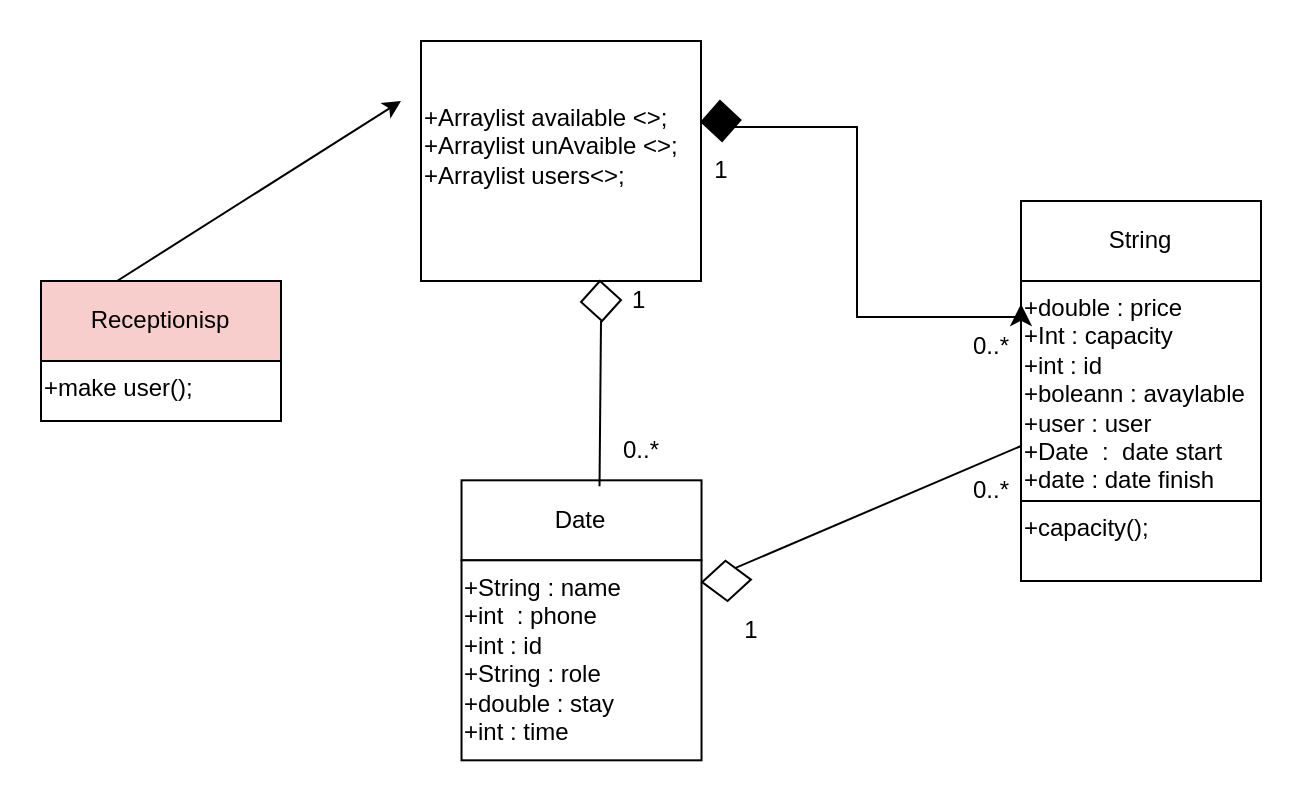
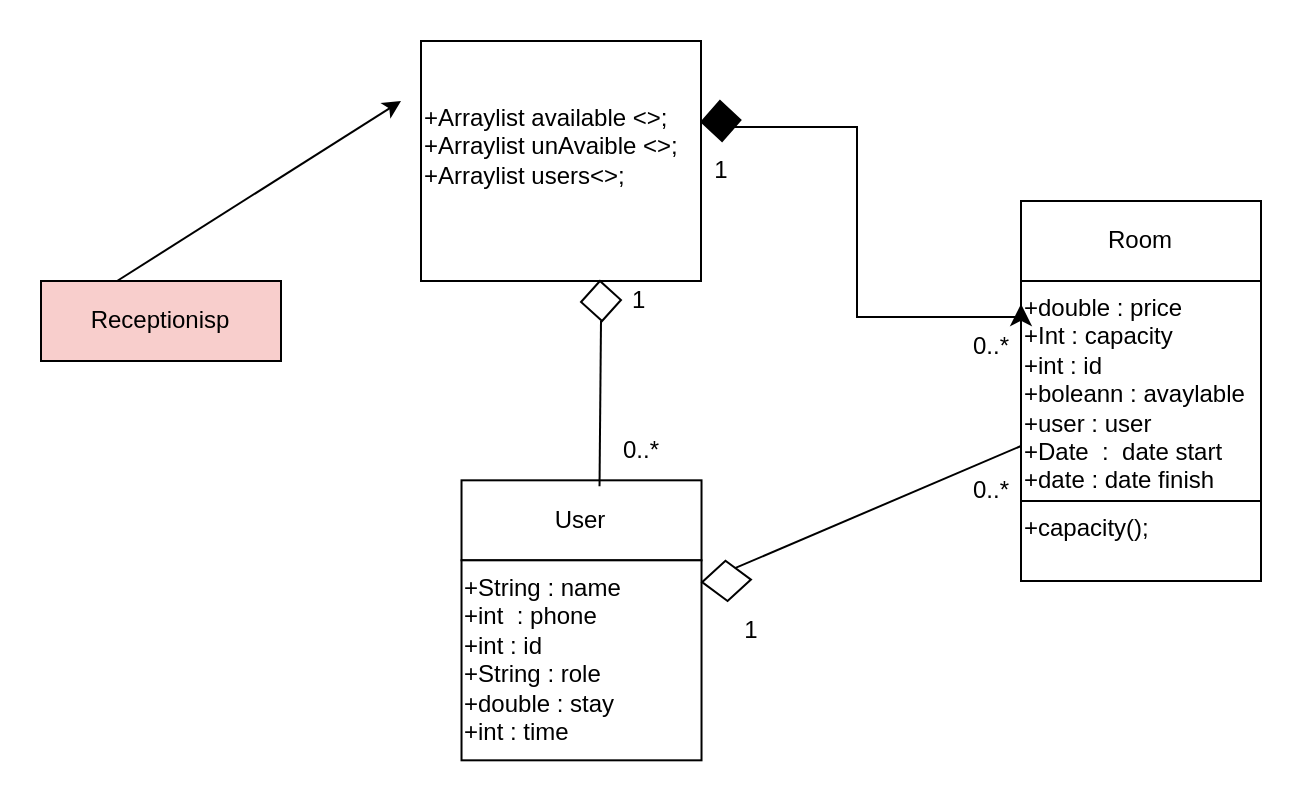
(1141, 241) -> (1141, 241)
(161, 391) -> none
(581, 521) -> (581, 521)
